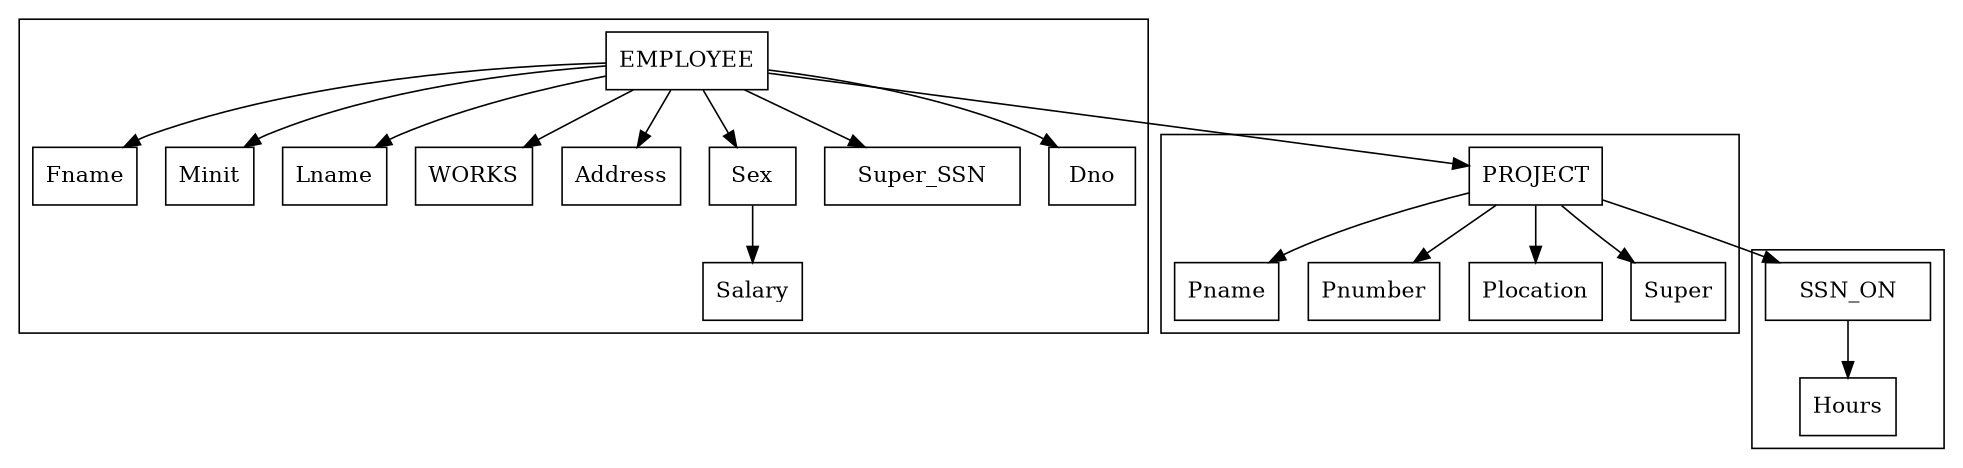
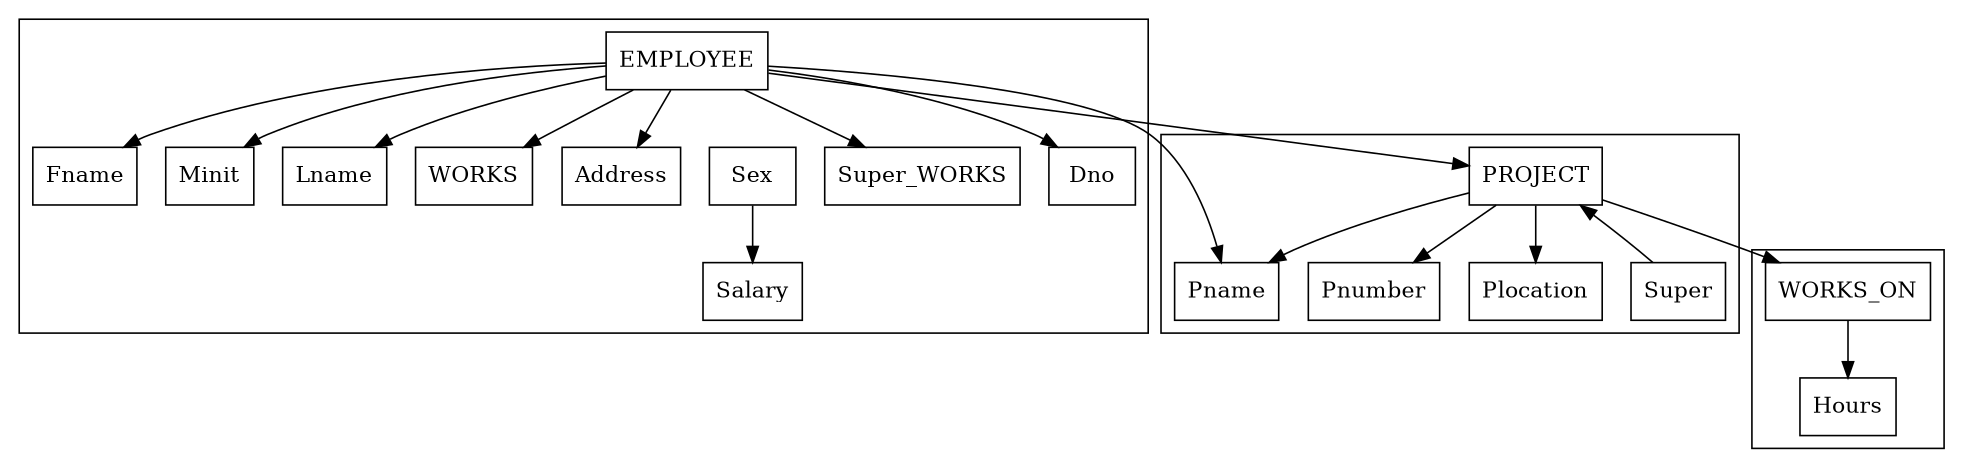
(716, 112) -> (1028, 95)
(922, 176) -> (922, 176)
(1591, 230) -> (1624, 238)
(1848, 291) -> (1848, 291)
